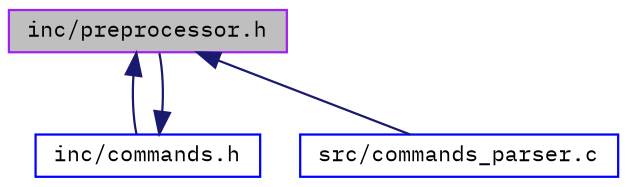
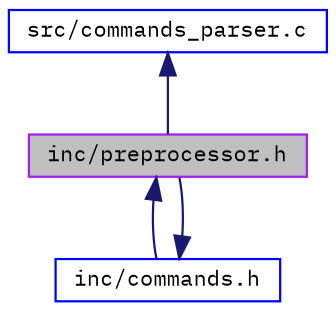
(314, 98) -> (168, 105)
